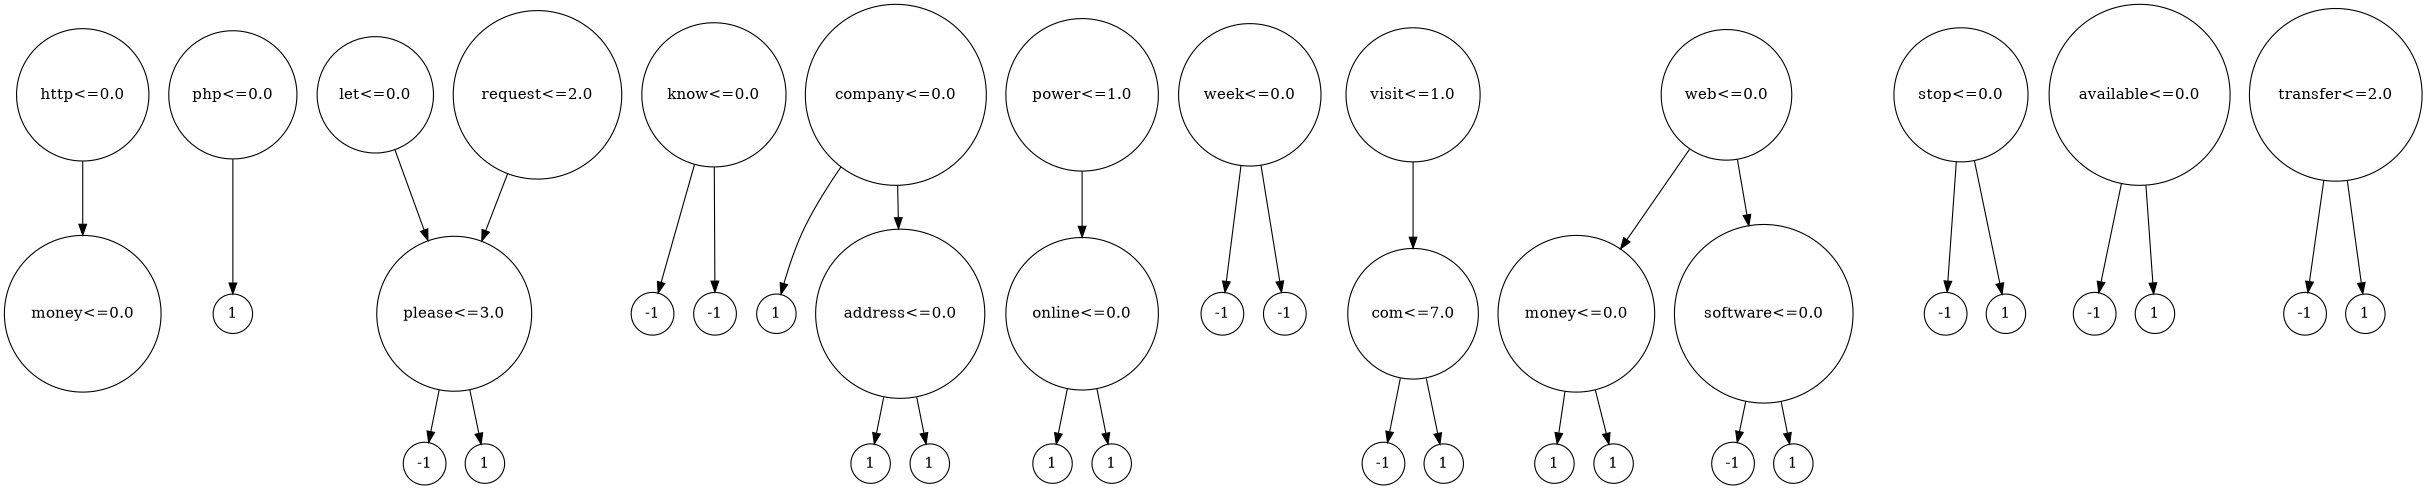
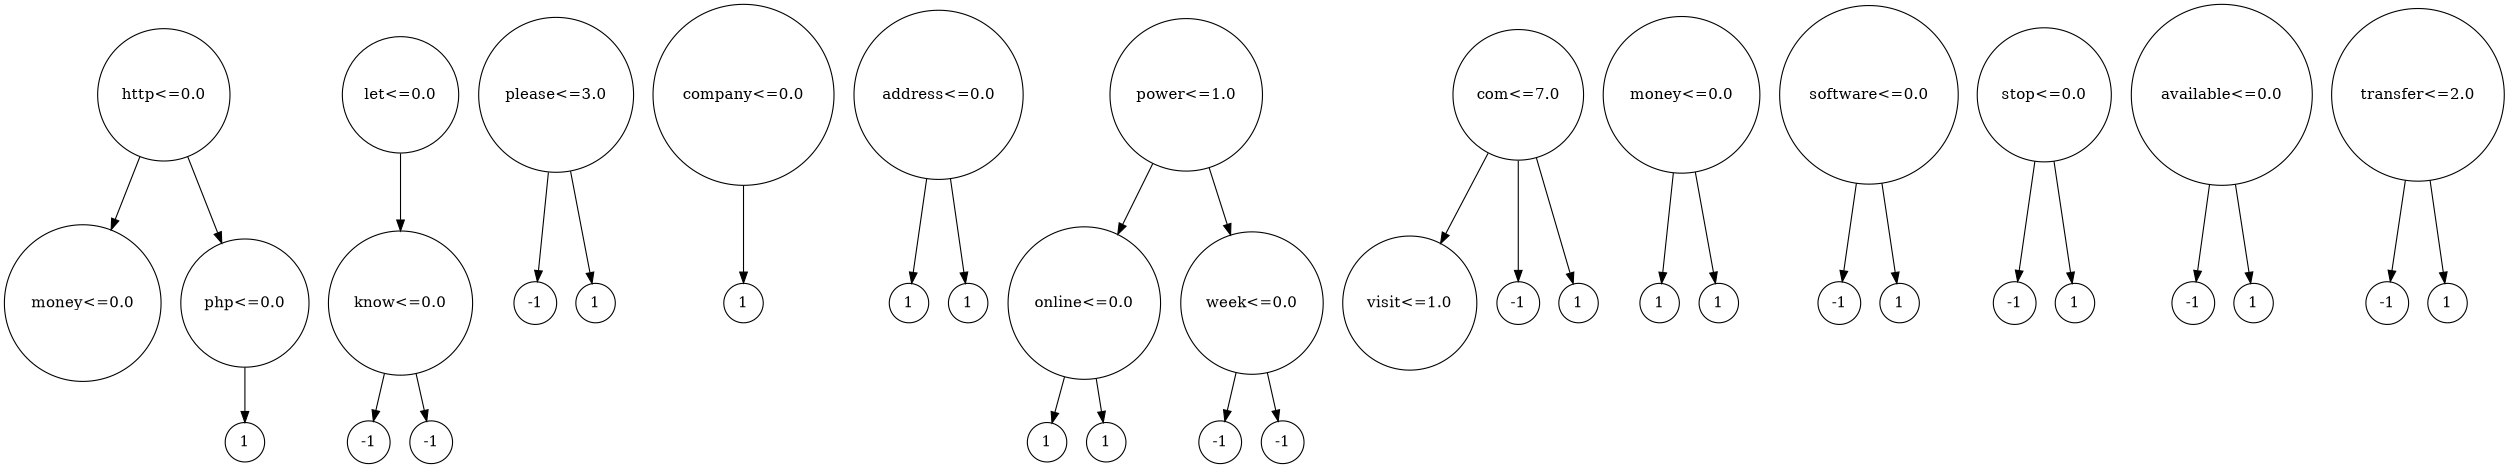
(537, 95) -> none
(1726, 95) -> none
(410, 190) -> (401, 187)
none -> (203, 195)
none -> (1218, 196)
(1413, 199) -> (1467, 193)
(898, 201) -> none
